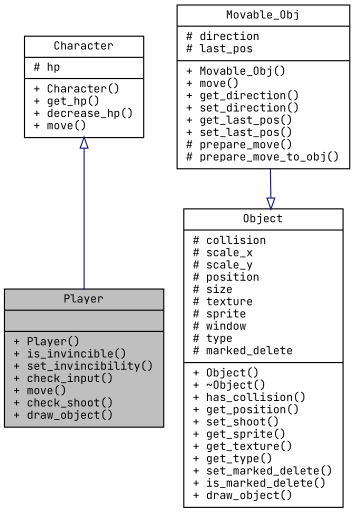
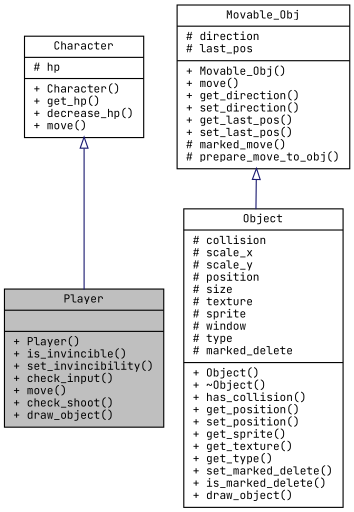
(240, 145) -> (237, 145)
(271, 183) -> (256, 194)
(237, 422) -> (247, 422)
